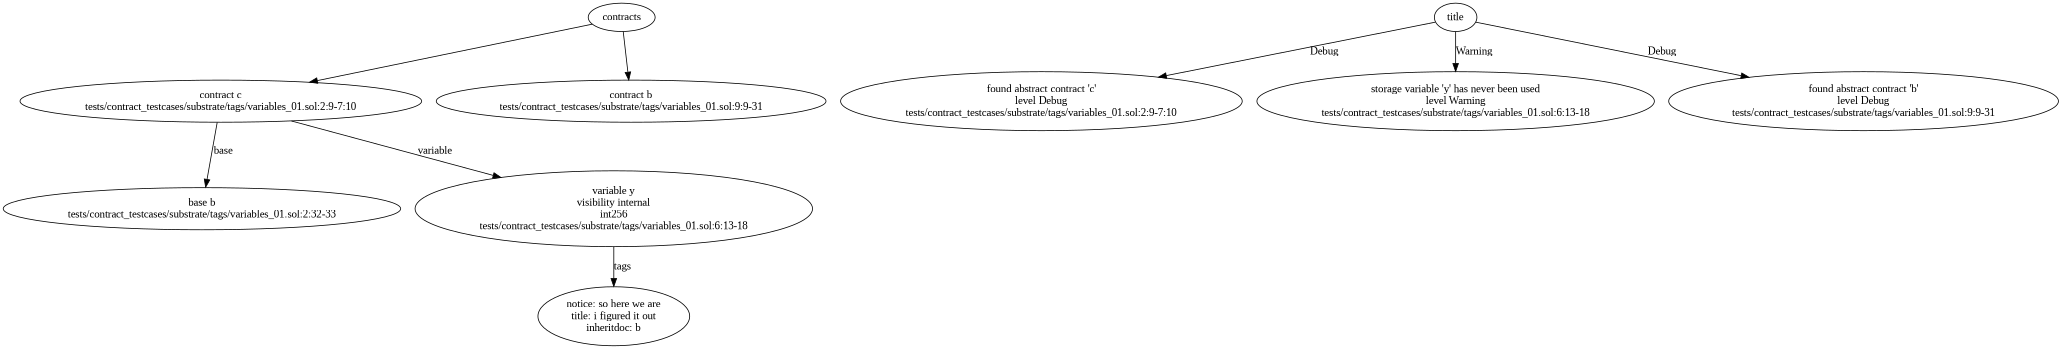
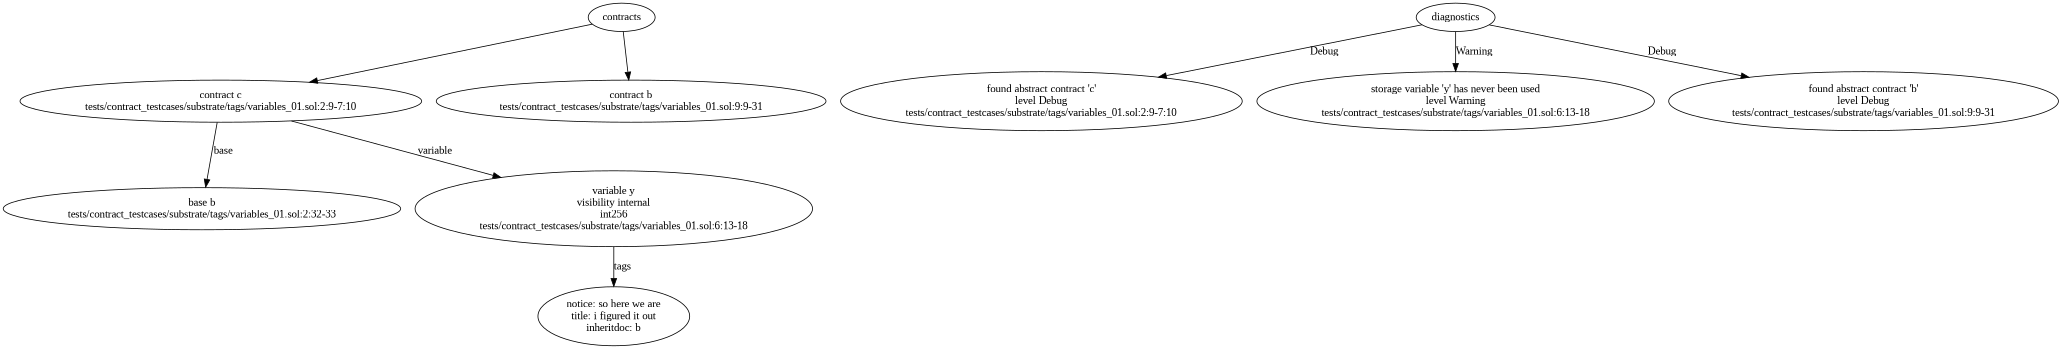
(1456, 17) -> (1456, 17)
